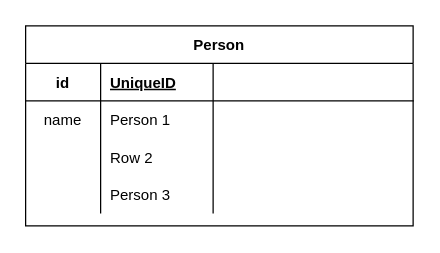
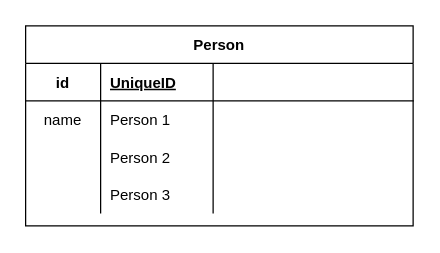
(129, 158) -> (142, 158)
